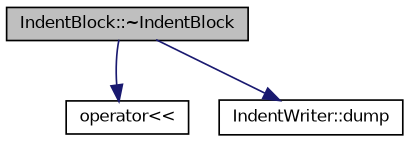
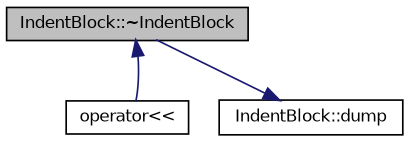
(116, 62) -> (138, 79)
(311, 117) -> (311, 117)
